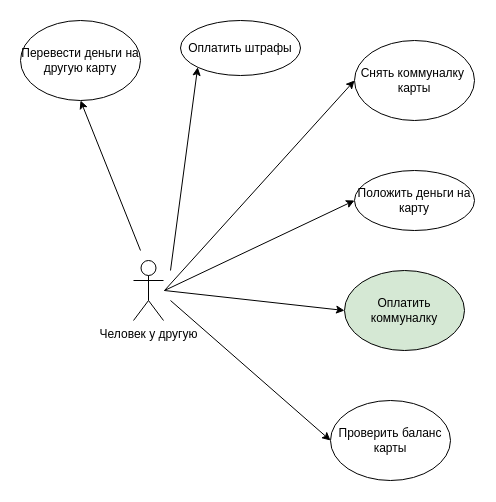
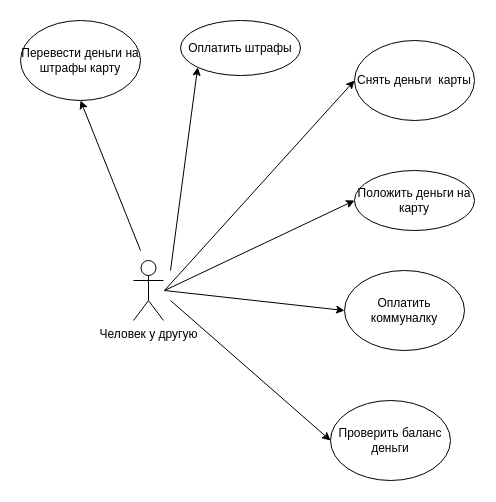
(81, 61) -> (81, 61)
(415, 81) -> (415, 81)
(405, 311) -> (405, 311)
(391, 441) -> (391, 441)
